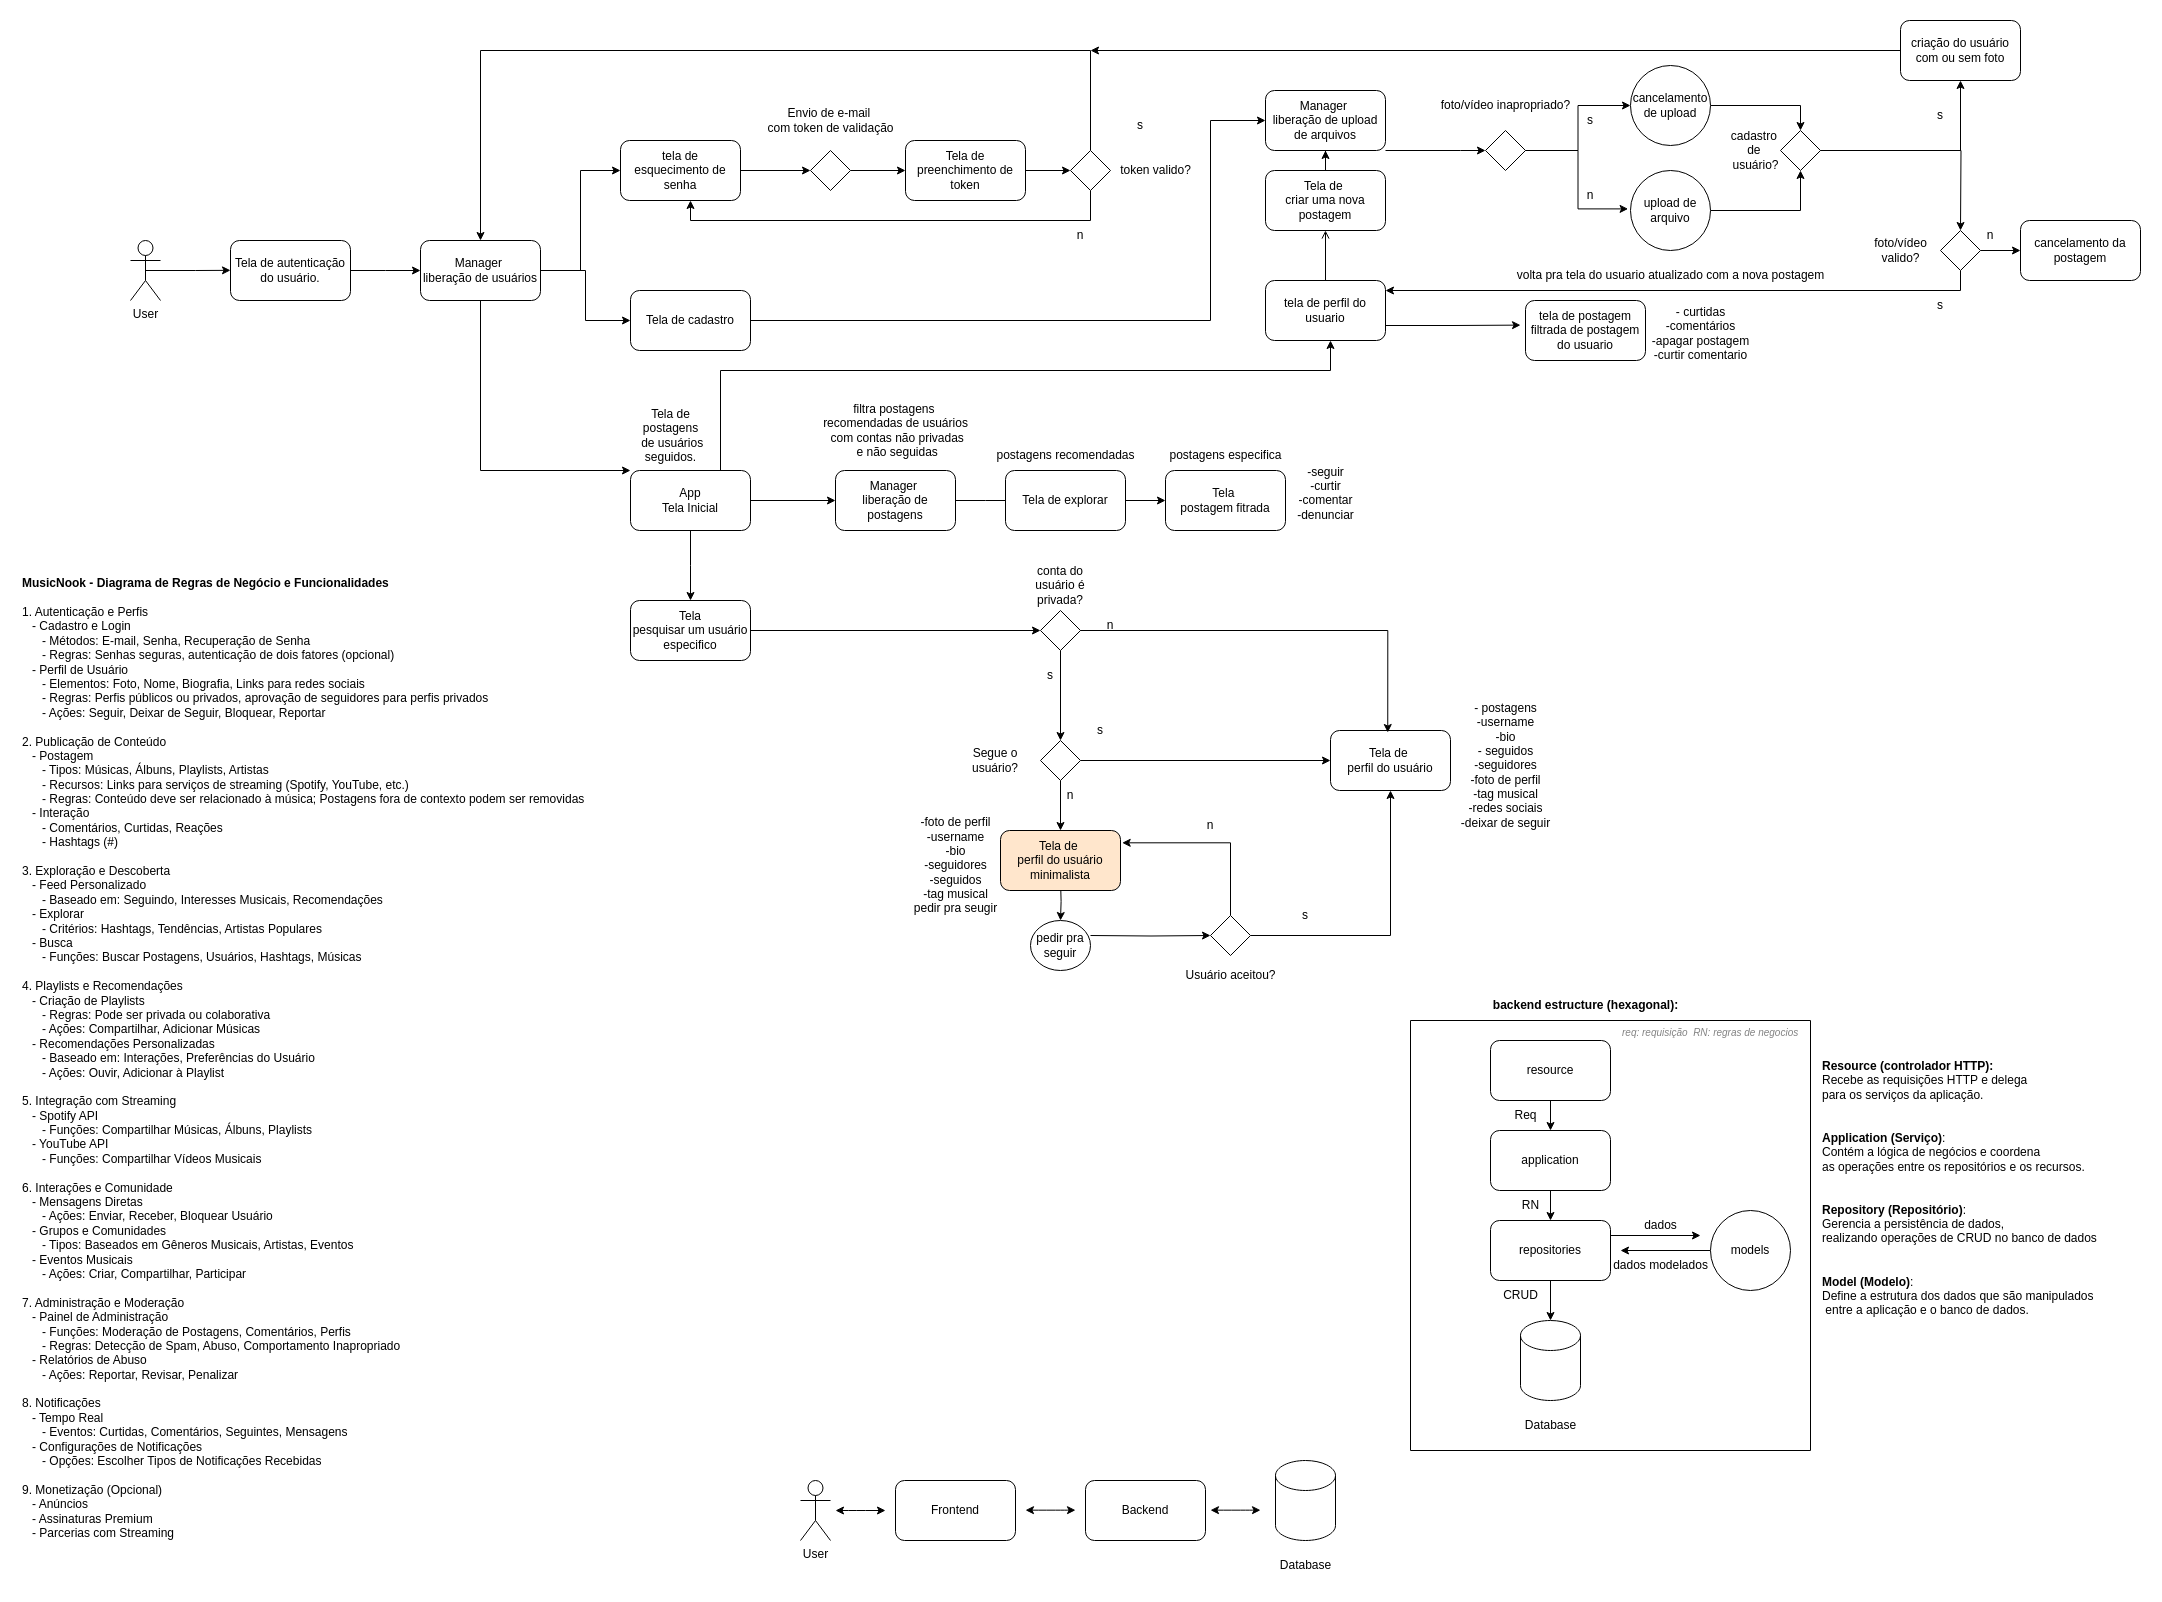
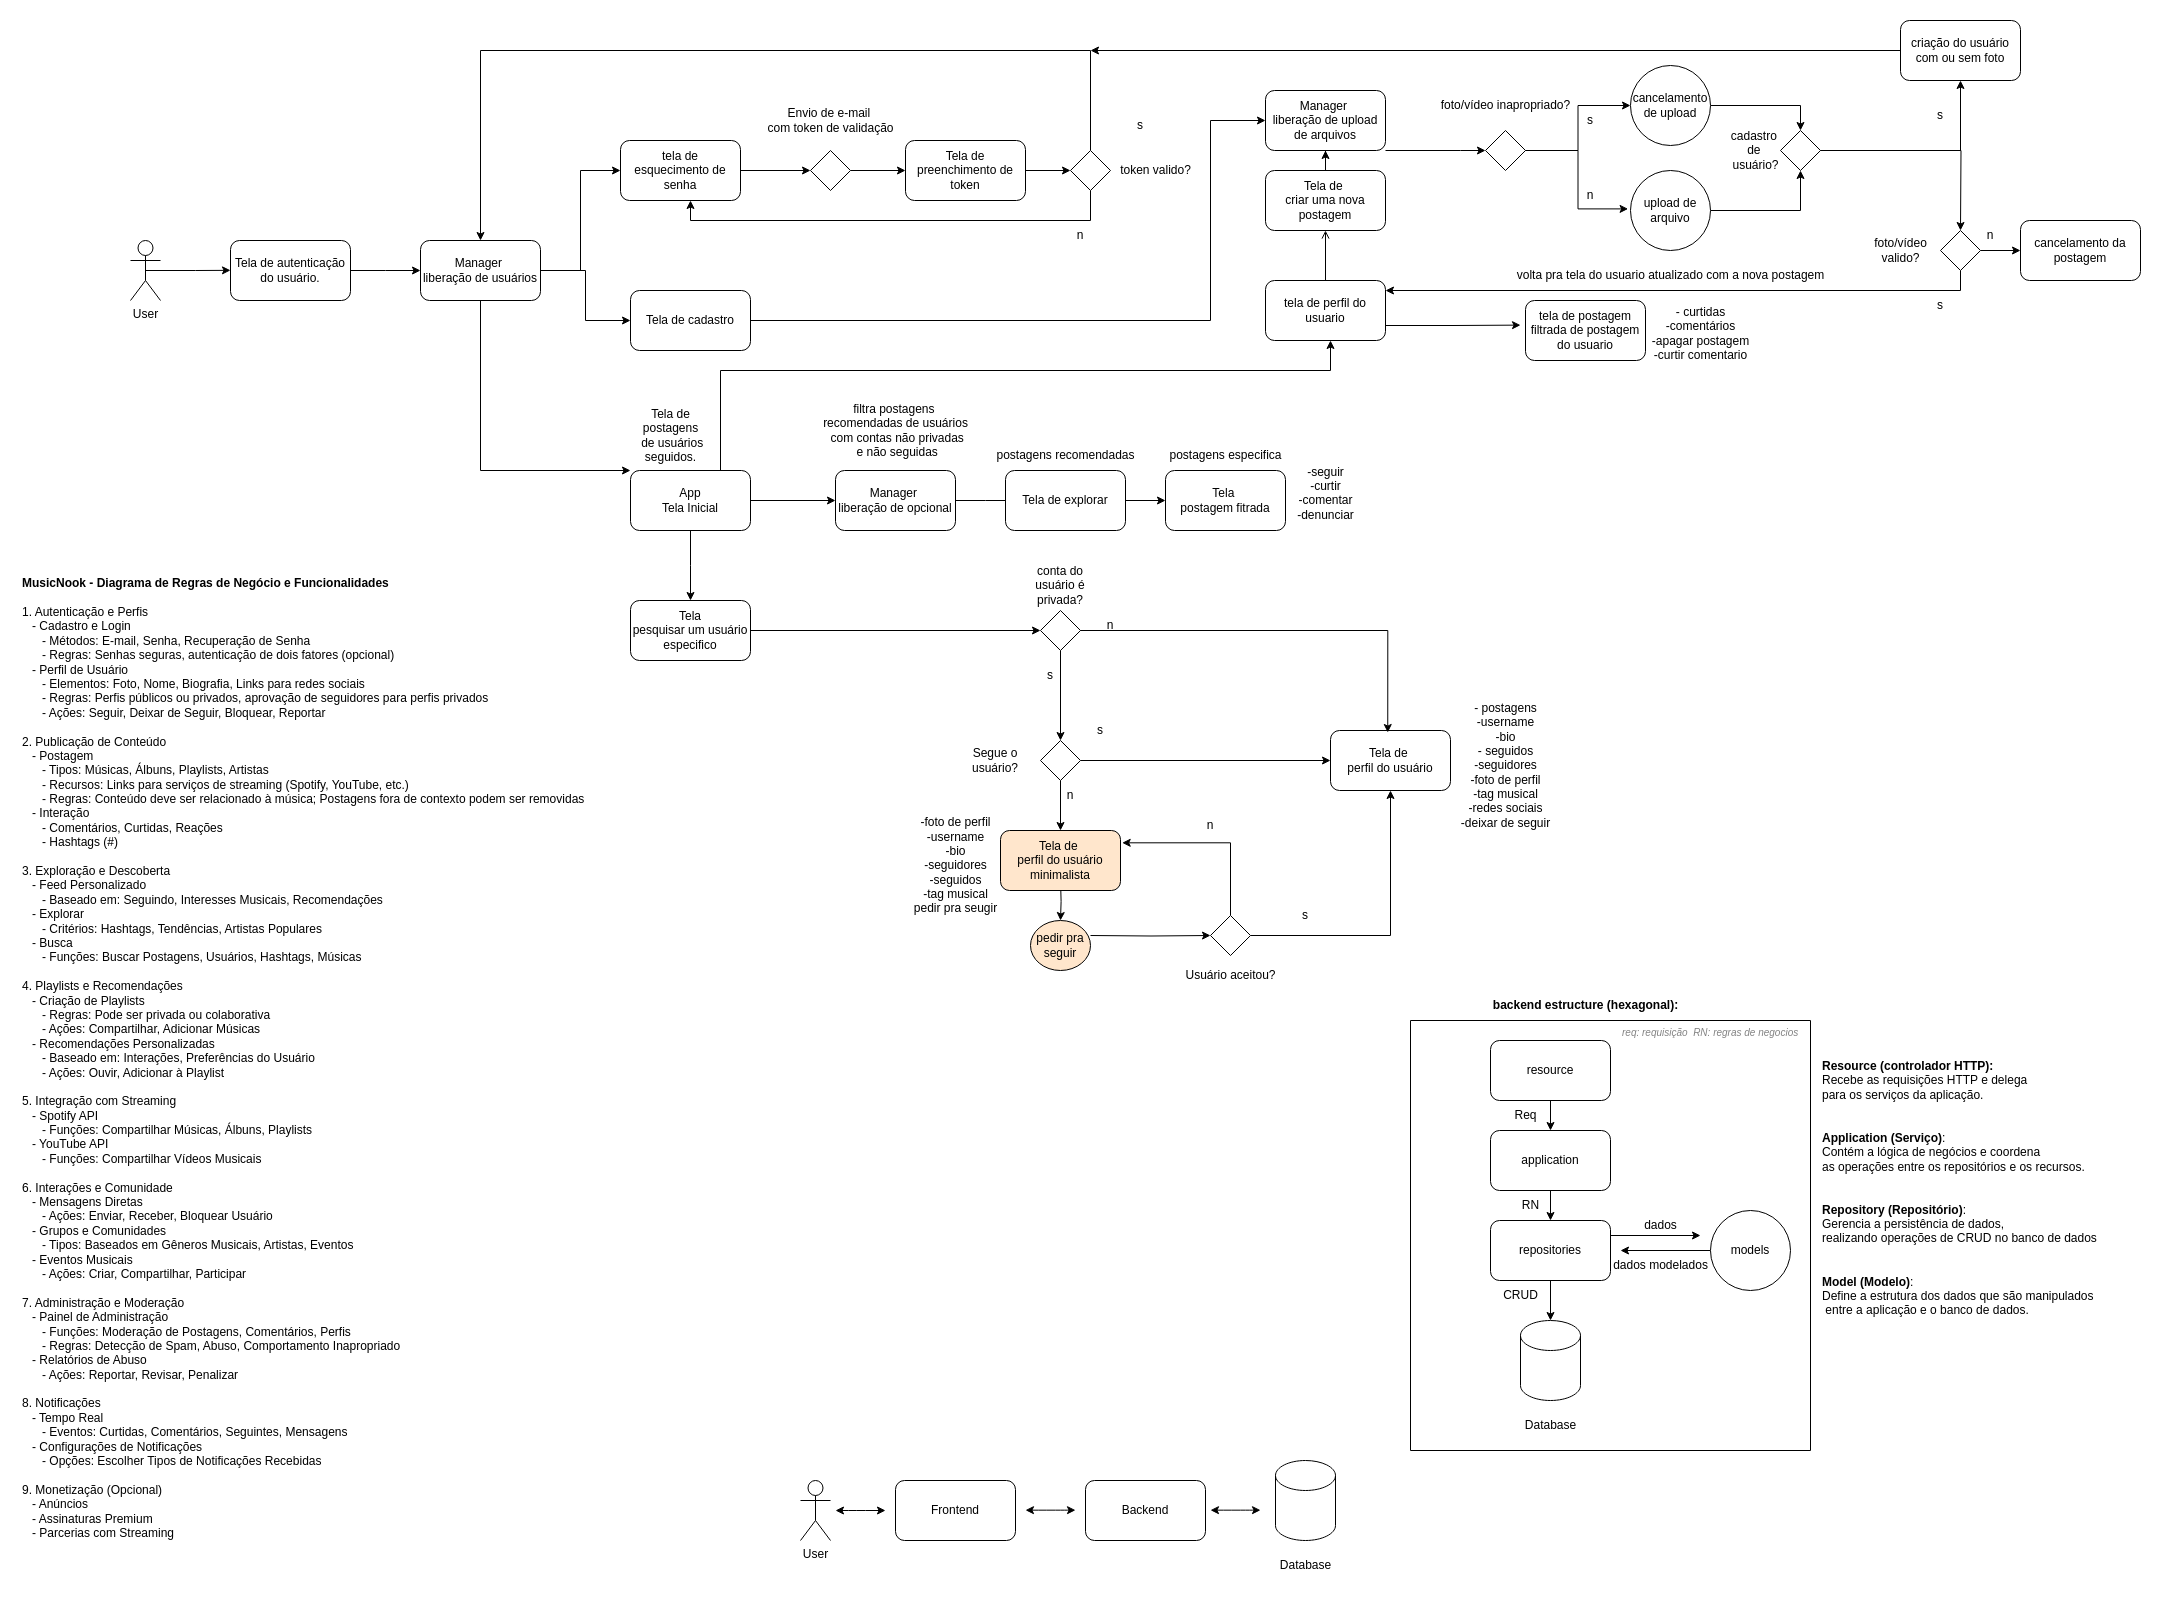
(896, 501) -> (896, 501)
(1061, 946) -> (1061, 946)
